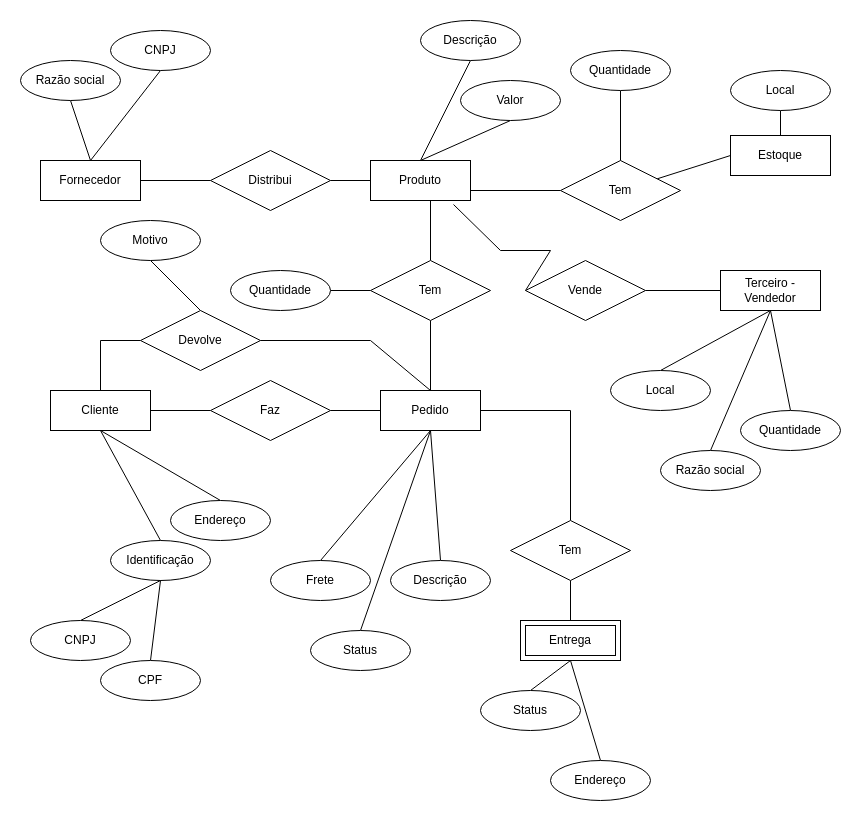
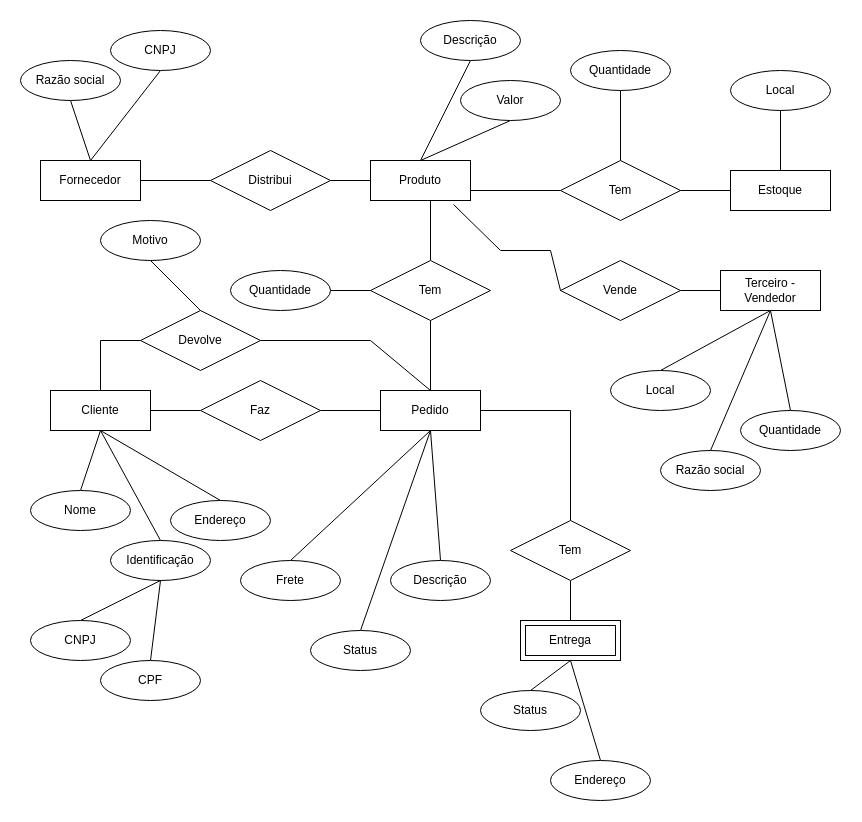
(781, 156) -> (781, 191)
(586, 291) -> (621, 291)
(271, 411) -> (261, 411)
none -> (90, 462)
none -> (81, 511)
(321, 581) -> (291, 581)
